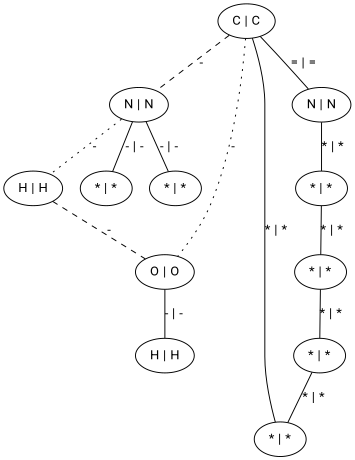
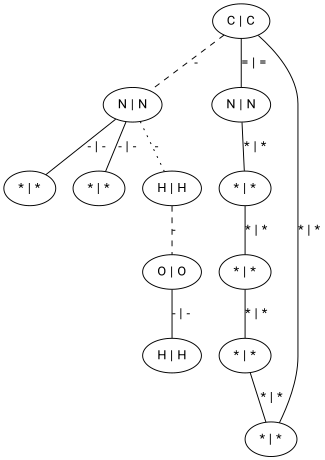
(227, 153) -> none
